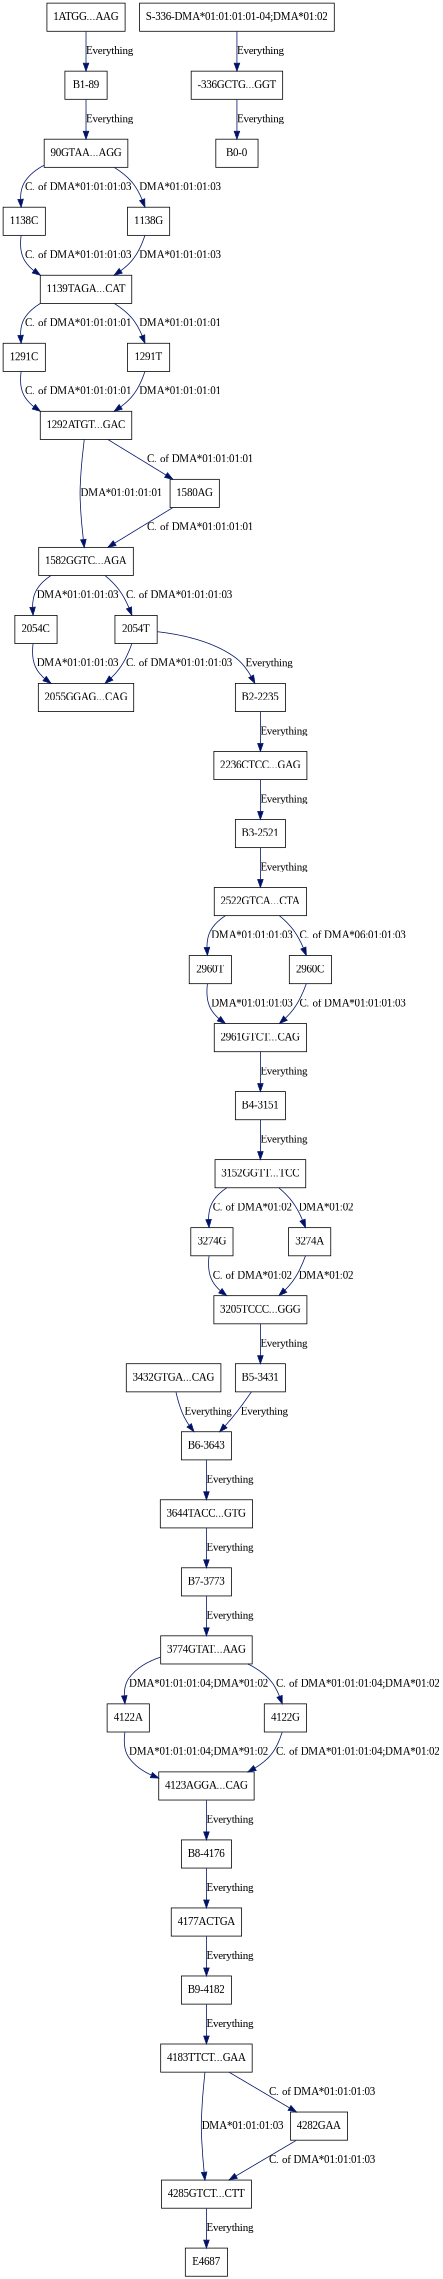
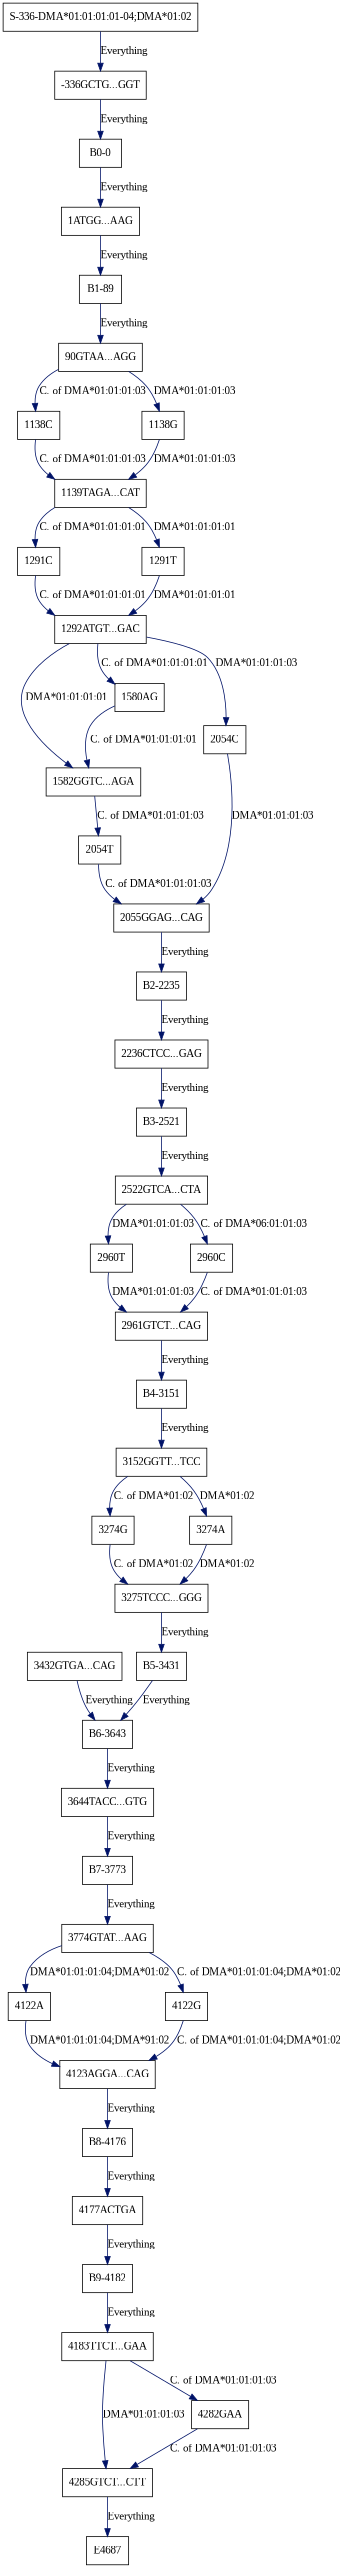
none -> (100, 183)
(37, 589) -> (207, 657)
(210, 644) -> (161, 948)
(260, 1310) -> (161, 1598)
